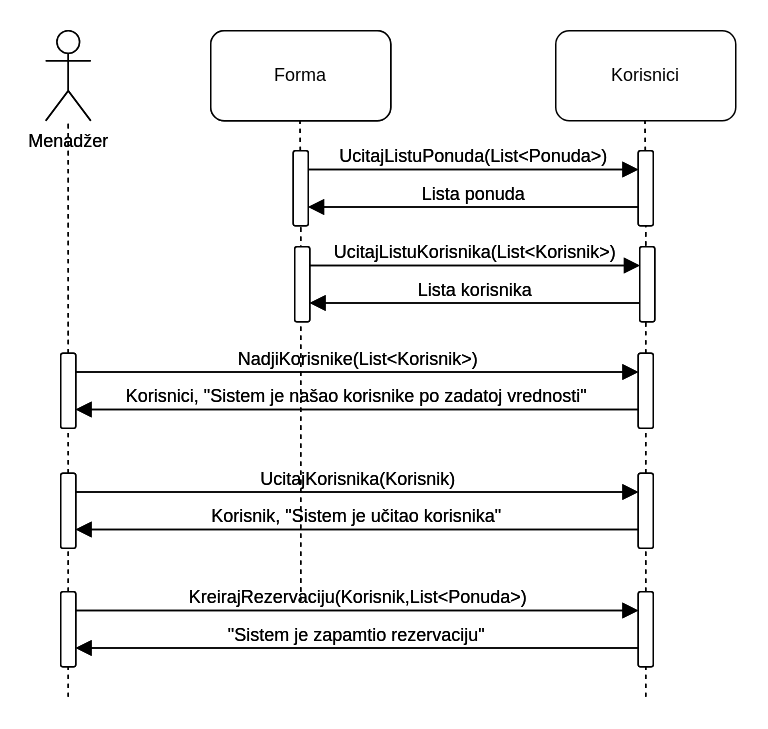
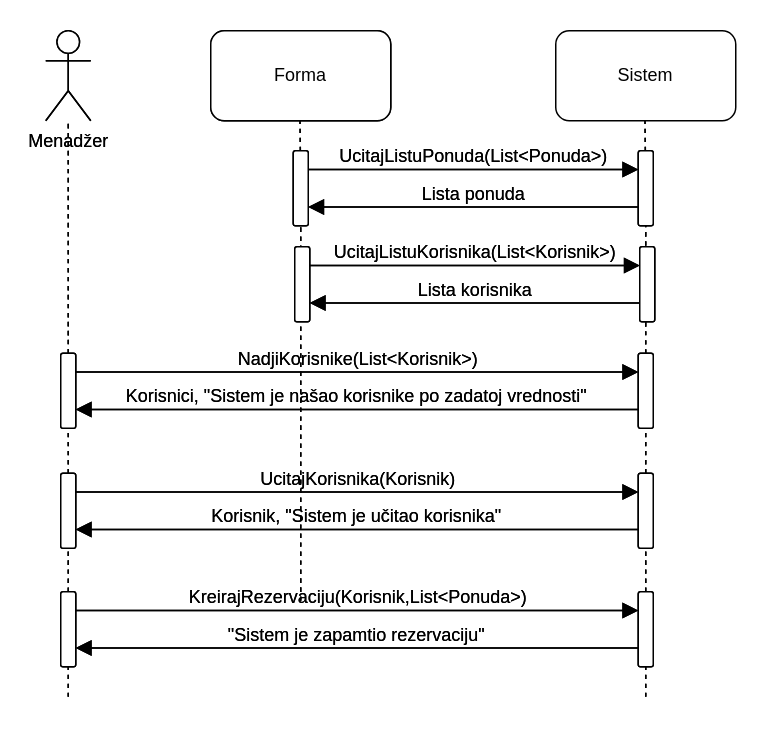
(646, 76) -> (646, 76)
